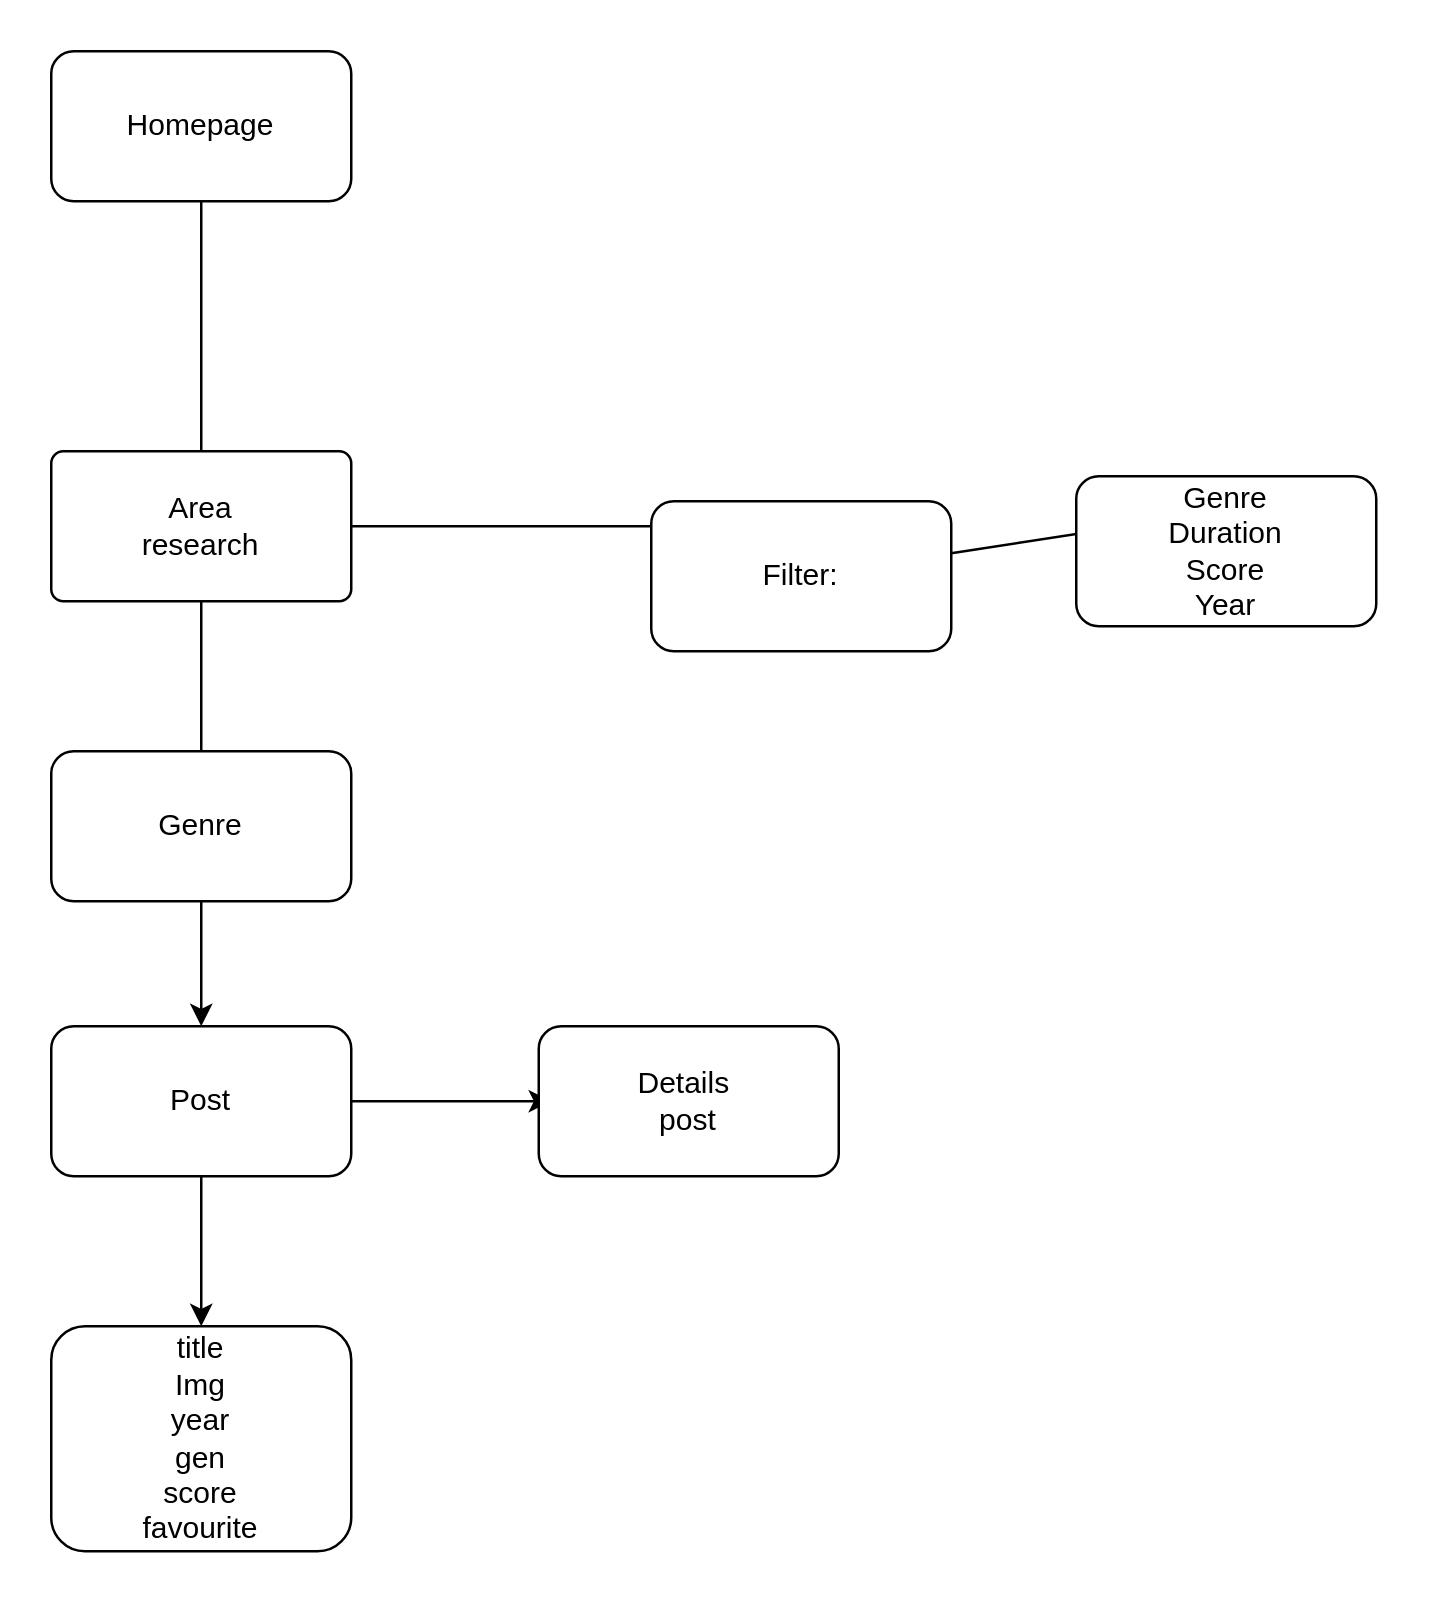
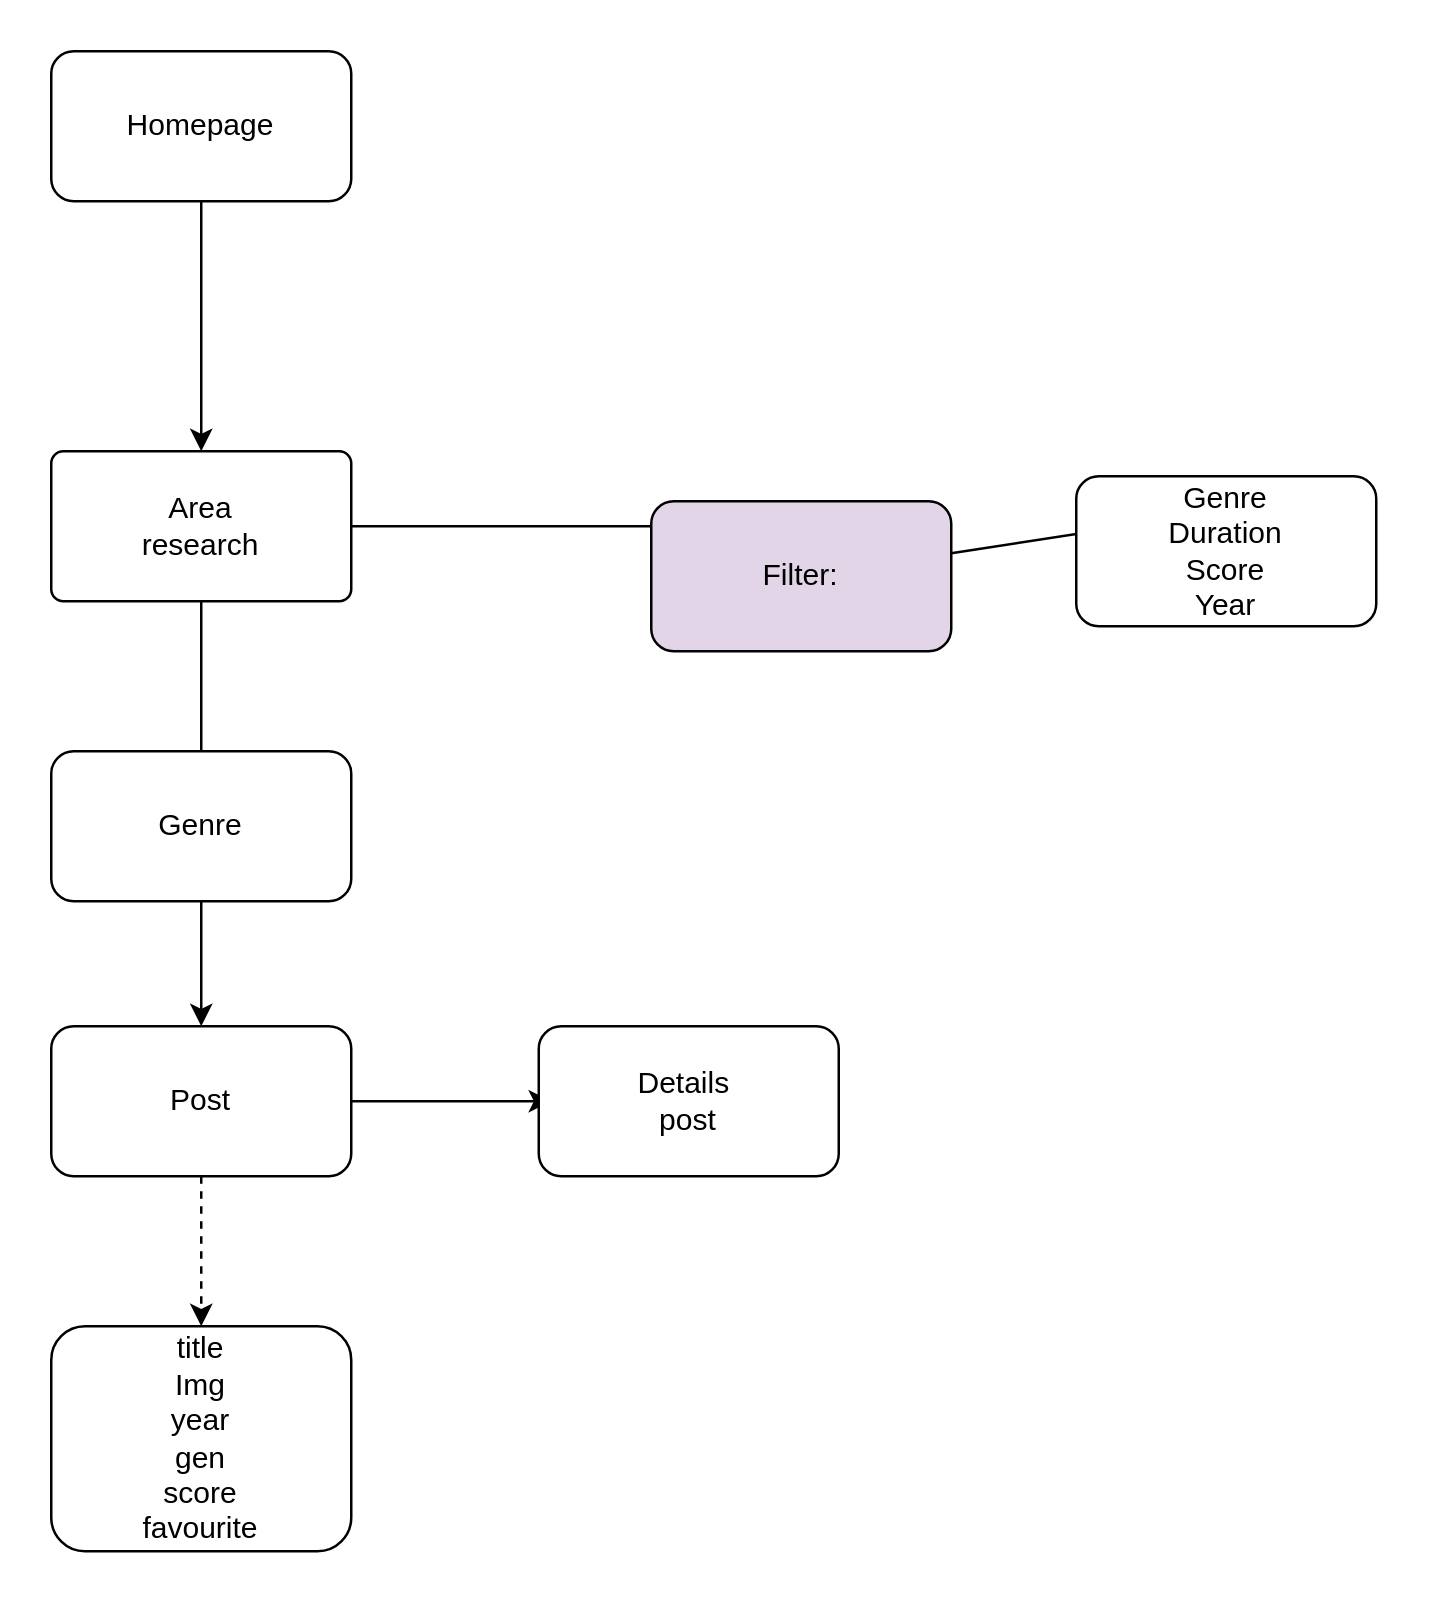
(201, 440) -> (201, 433)
(801, 576) -> (801, 576)
(201, 1246) -> (201, 1246)
